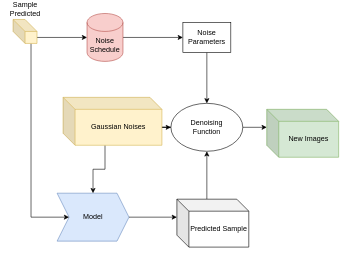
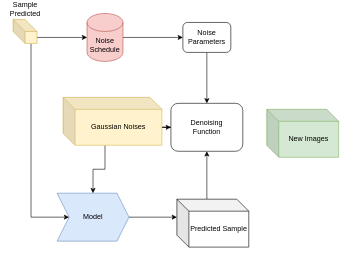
(207, 38) -> (207, 38)
(207, 128) -> (207, 128)
(261, 128) -> none
